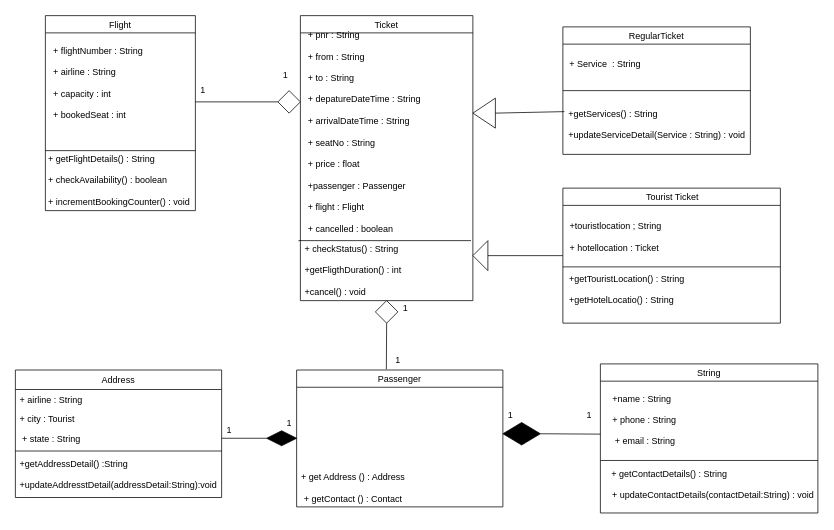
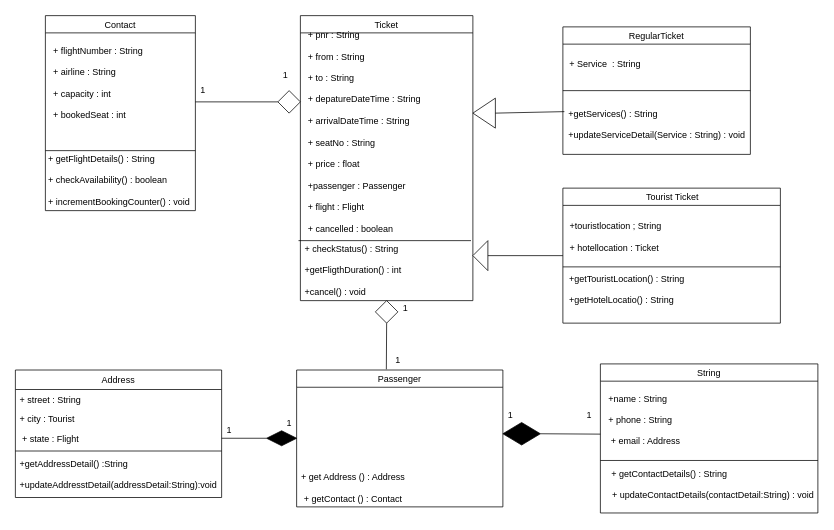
(120, 24) -> (120, 24)
(56, 399) -> (56, 399)
(646, 420) -> (646, 420)
(54, 438) -> (53, 438)
